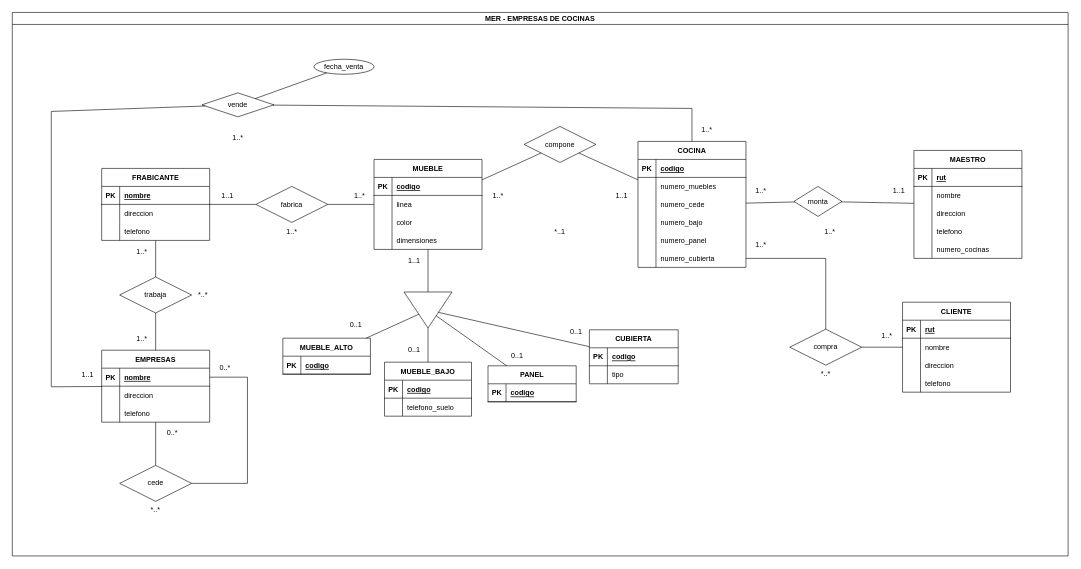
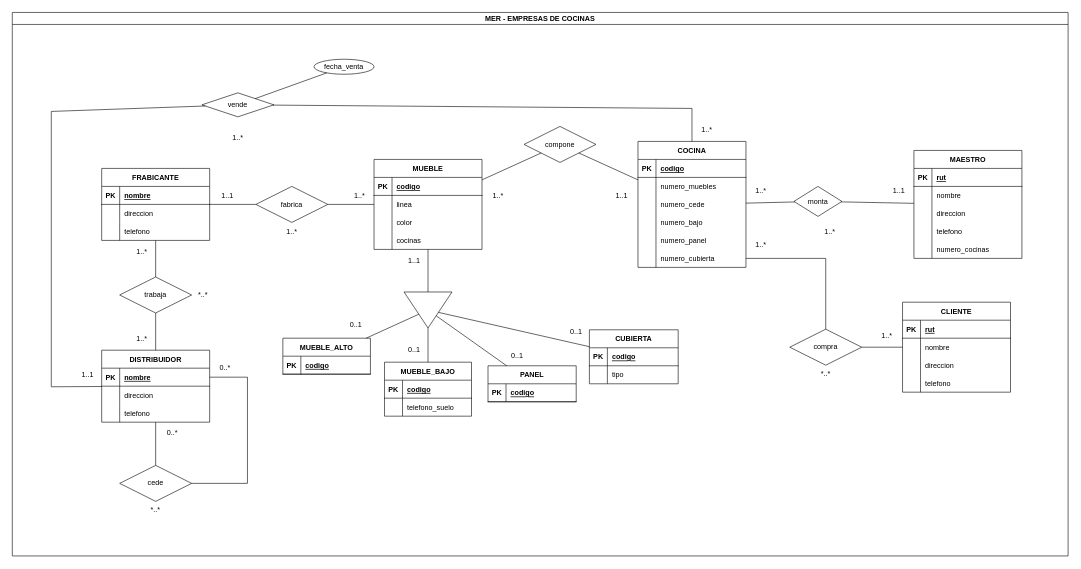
(560, 231) -> none
(417, 241) -> (410, 241)
(155, 359) -> (155, 359)
